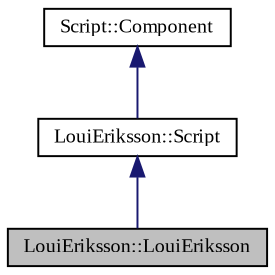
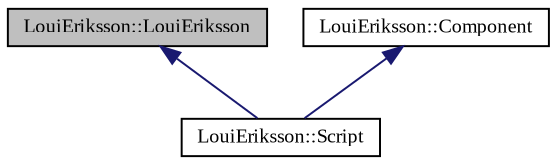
(137, 27) -> (426, 27)
(137, 203) -> (217, 88)
